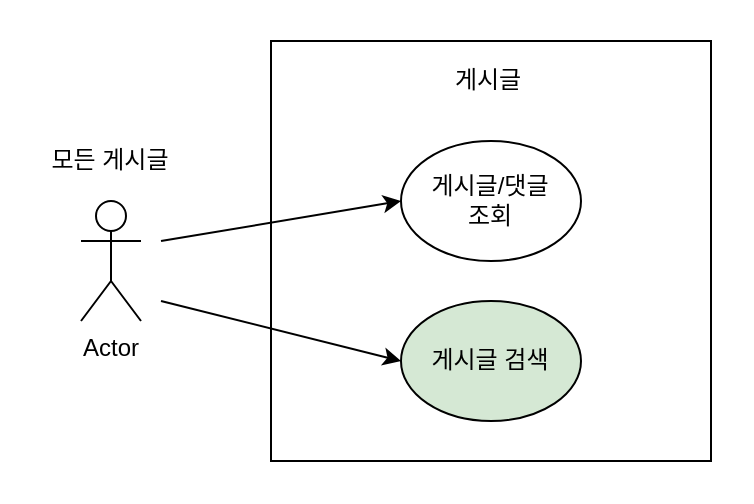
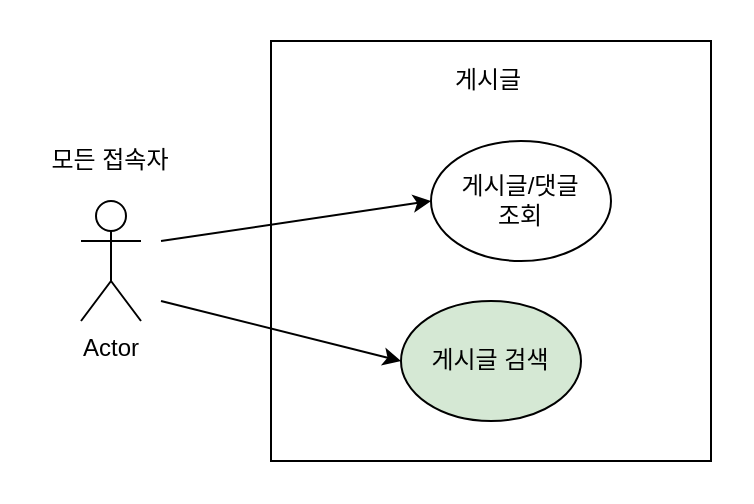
(111, 161) -> (111, 161)
(491, 201) -> (521, 201)
